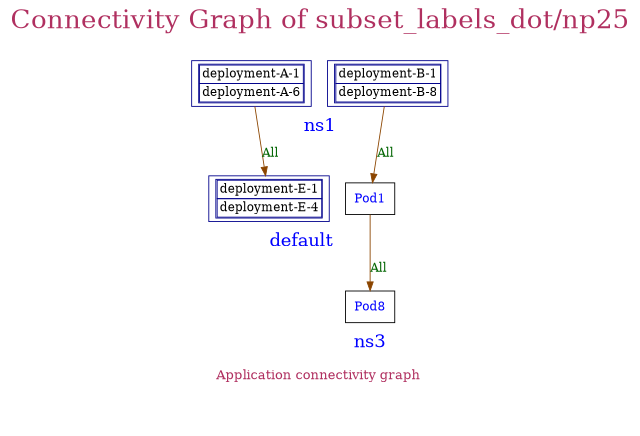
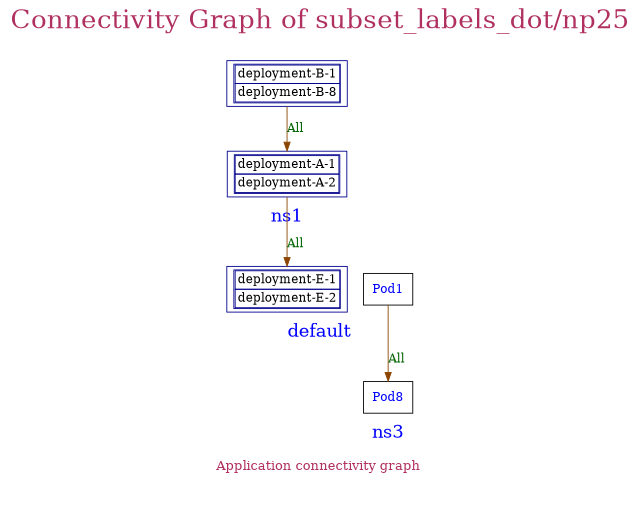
(251, 92) -> (287, 183)
(378, 145) -> (287, 124)
(269, 207) -> (287, 298)
